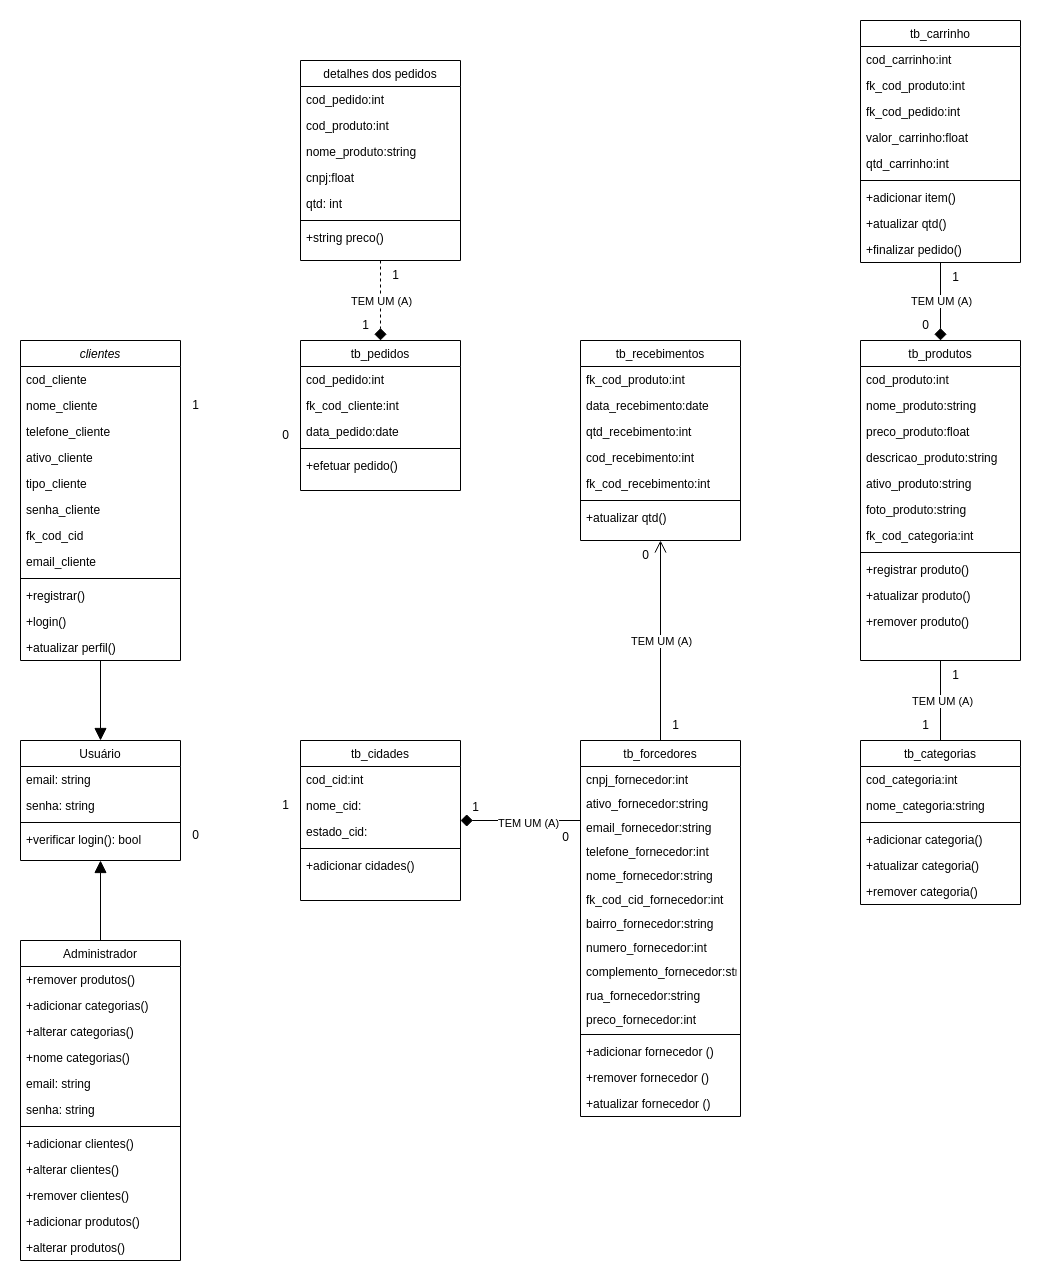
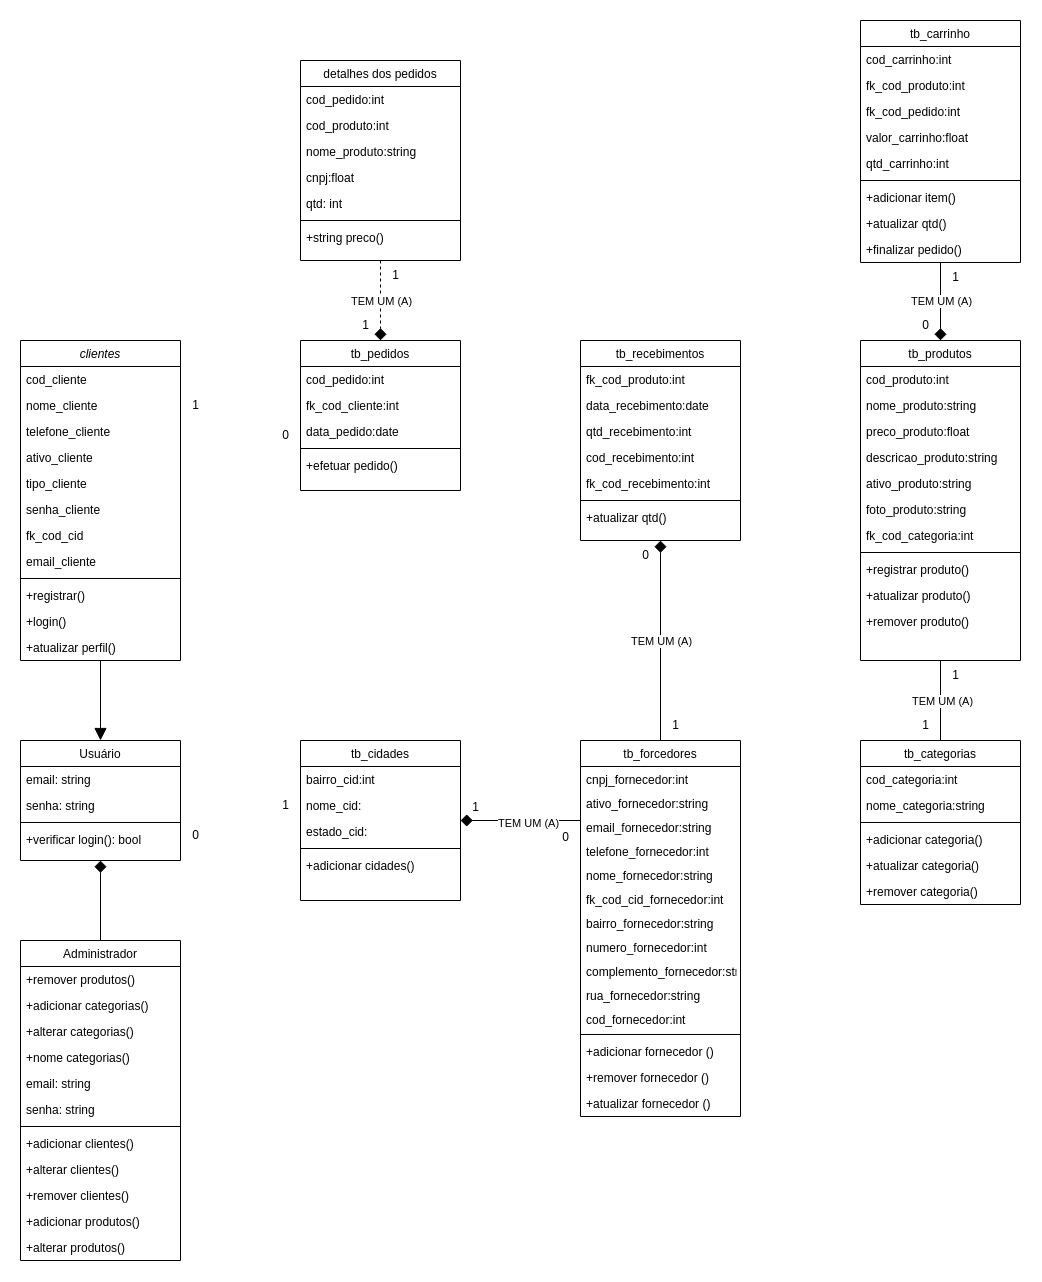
(661, 548) -> (661, 553)
(338, 780) -> (347, 780)
(101, 874) -> (101, 873)
(650, 1020) -> (643, 1020)
